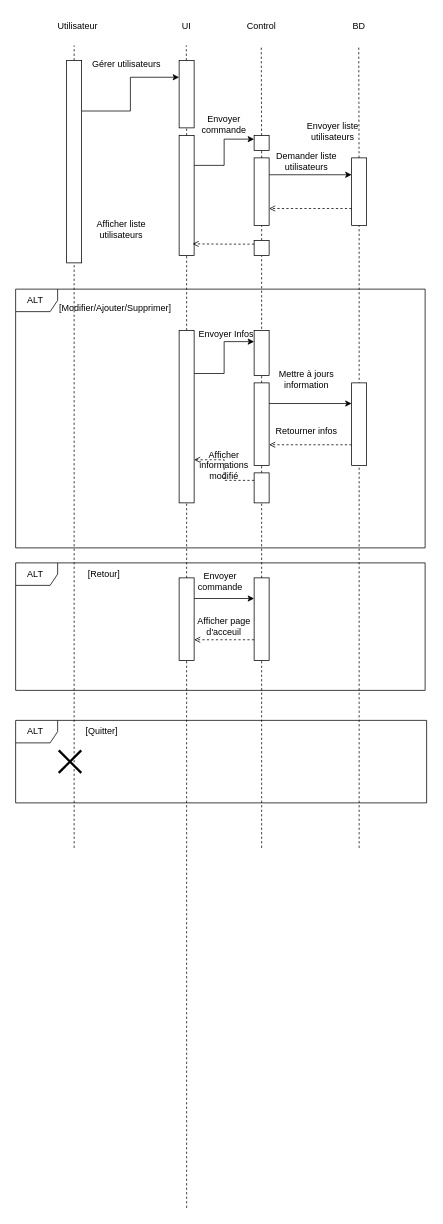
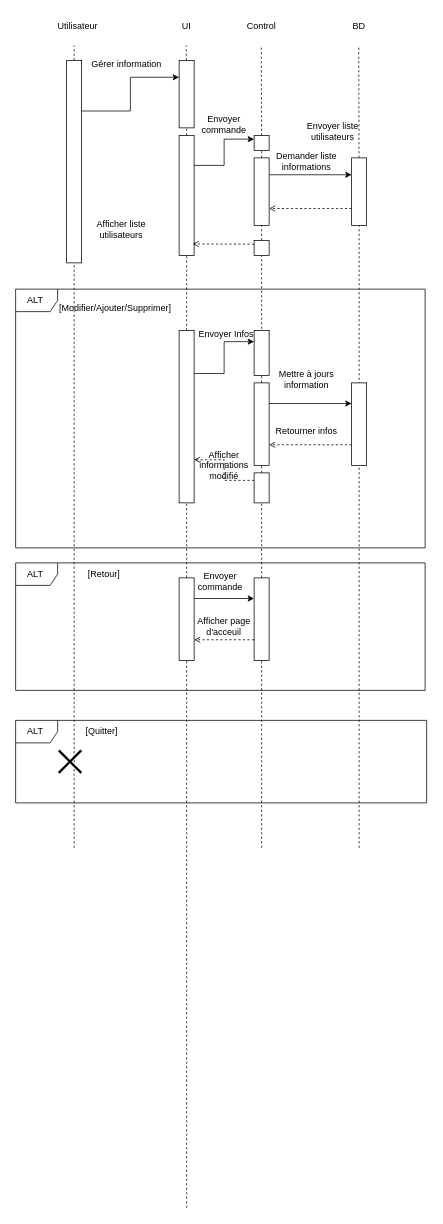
(126, 64) -> (126, 64)
(306, 162) -> (306, 162)
